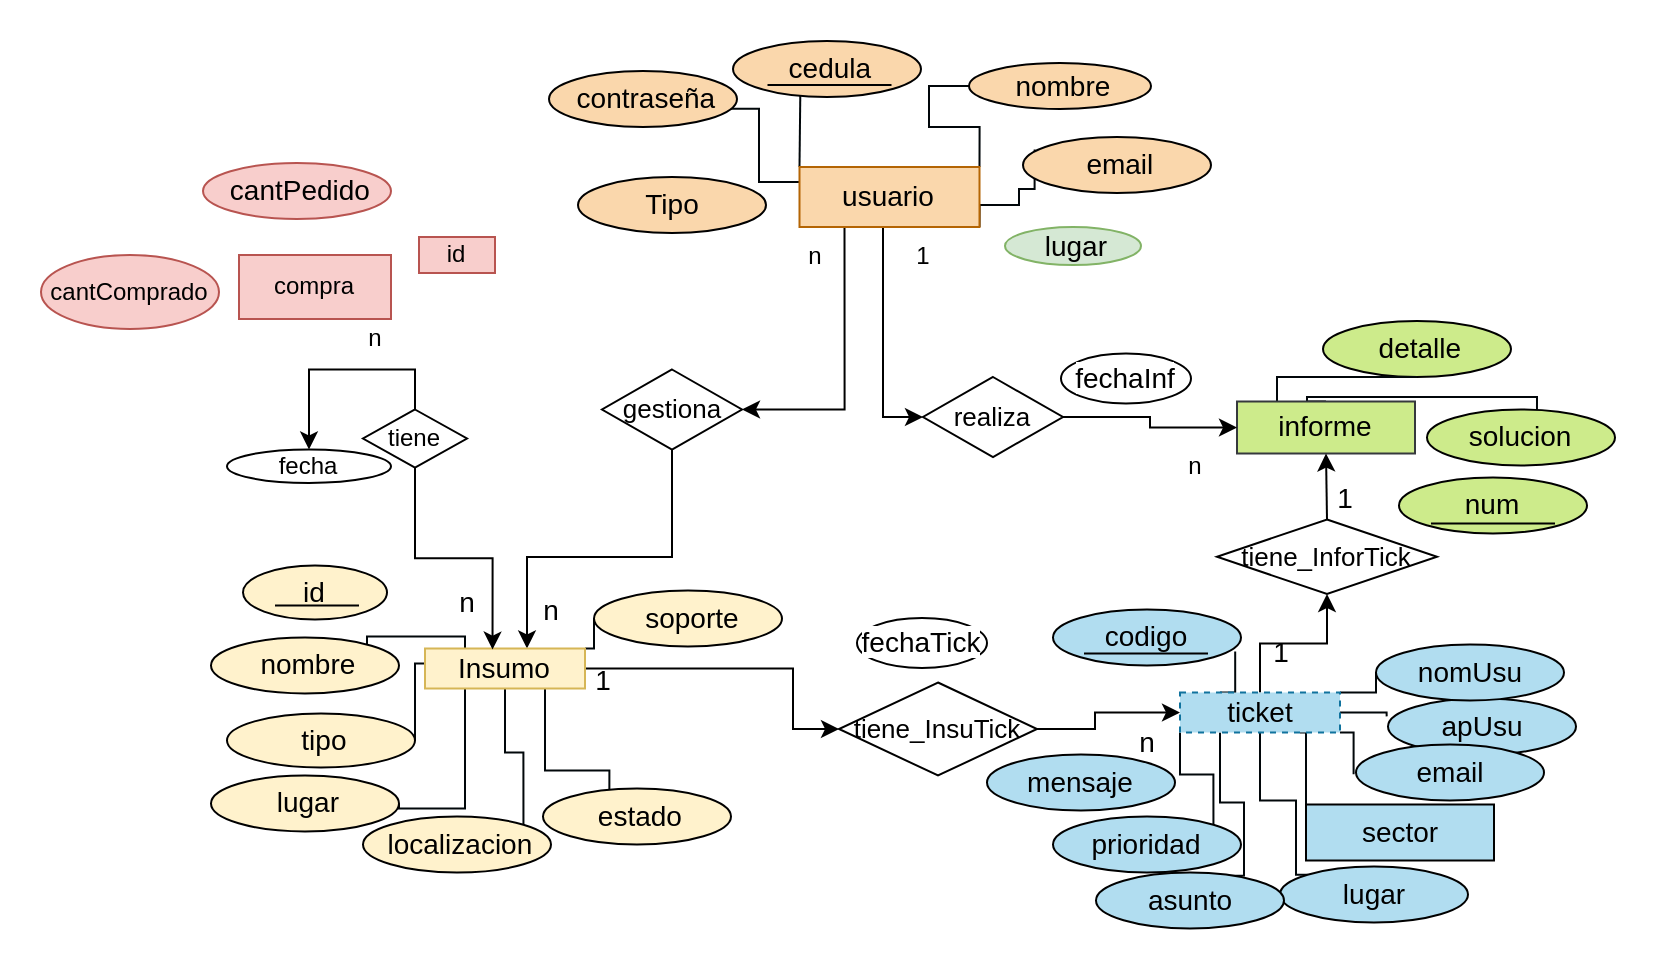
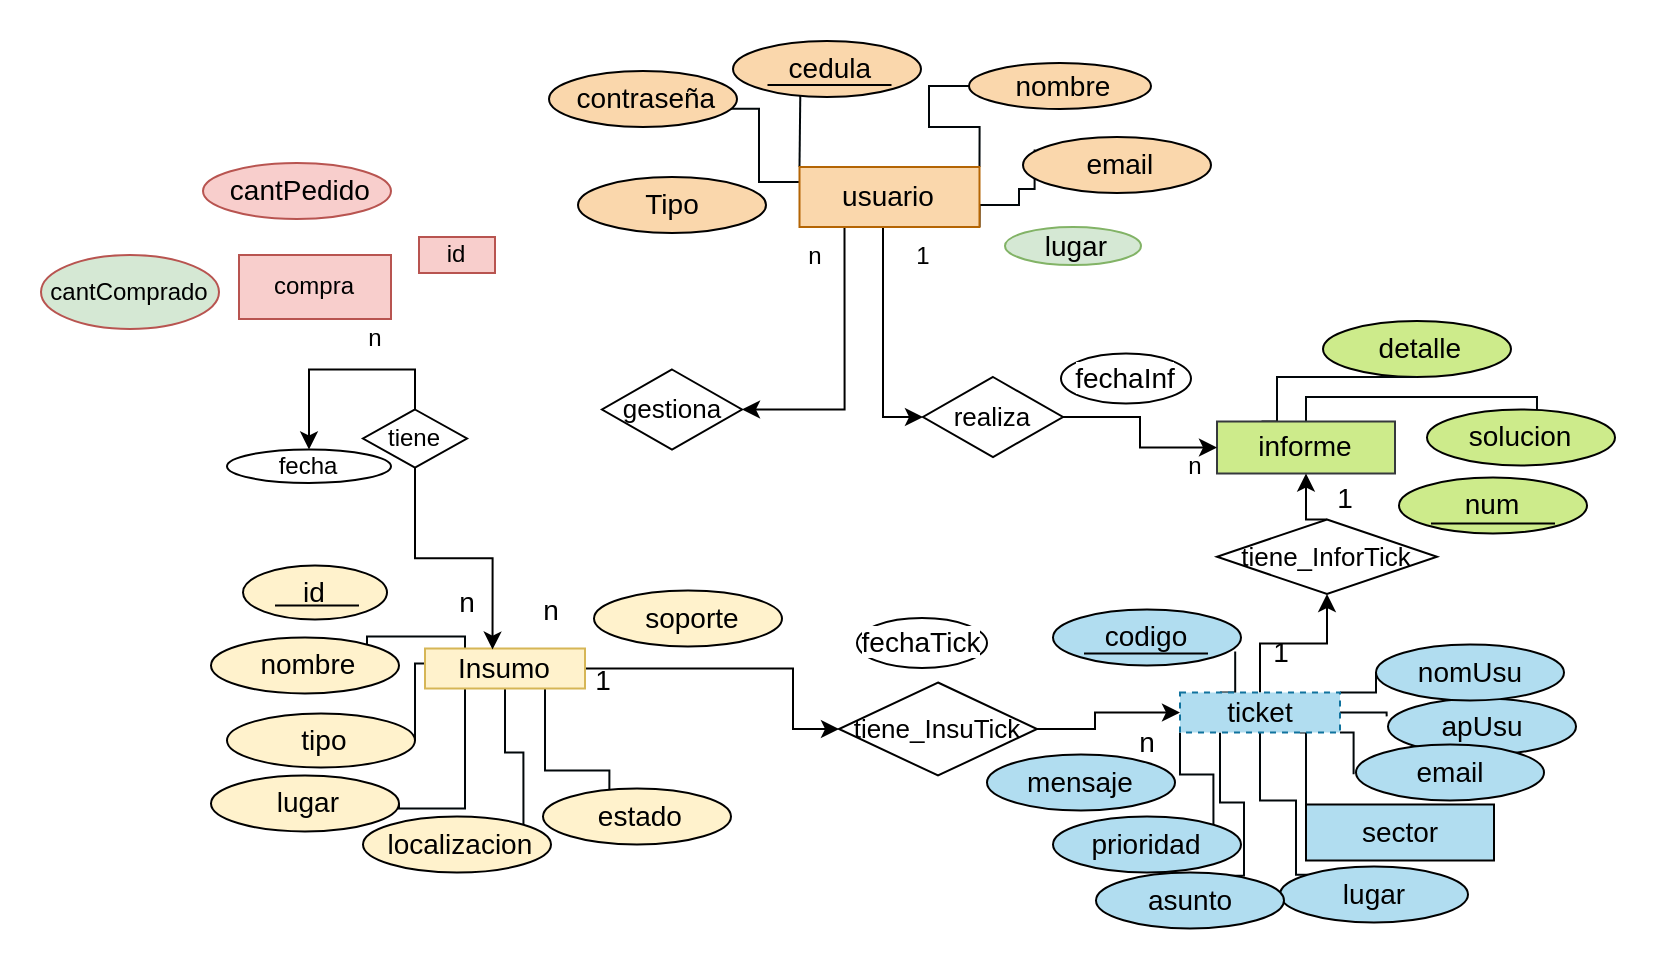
(130, 292) -> (130, 292)
(1326, 428) -> (1306, 448)
(614, 557) -> none
(594, 639) -> none
